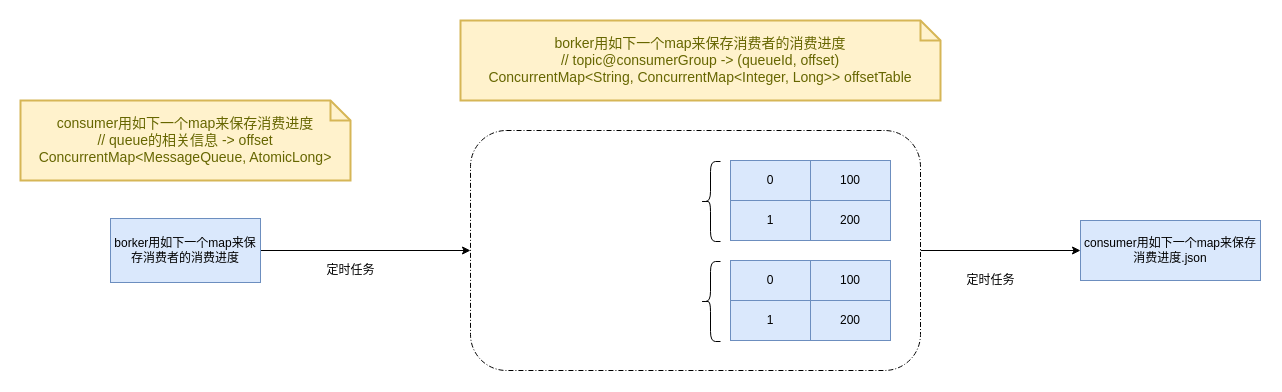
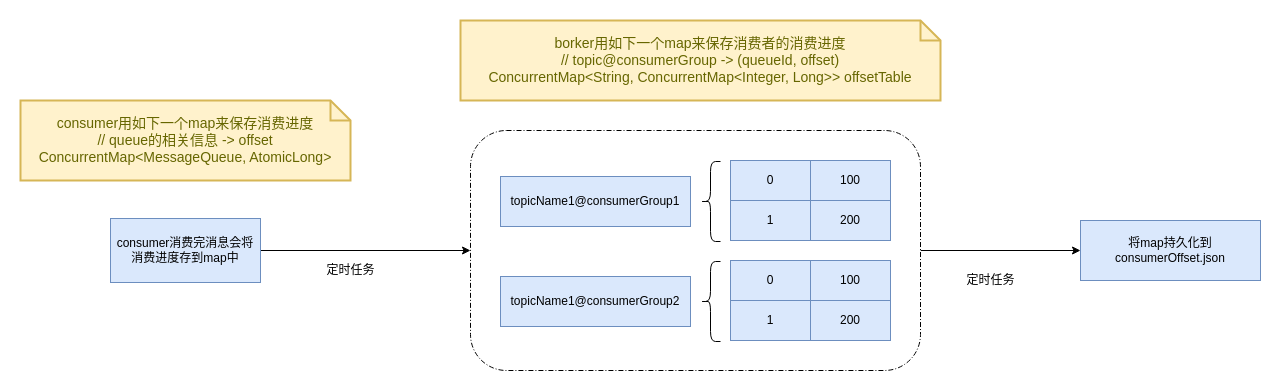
none -> (596, 202)
(186, 251) -> (186, 251)
(1171, 251) -> (1171, 251)
none -> (596, 302)
